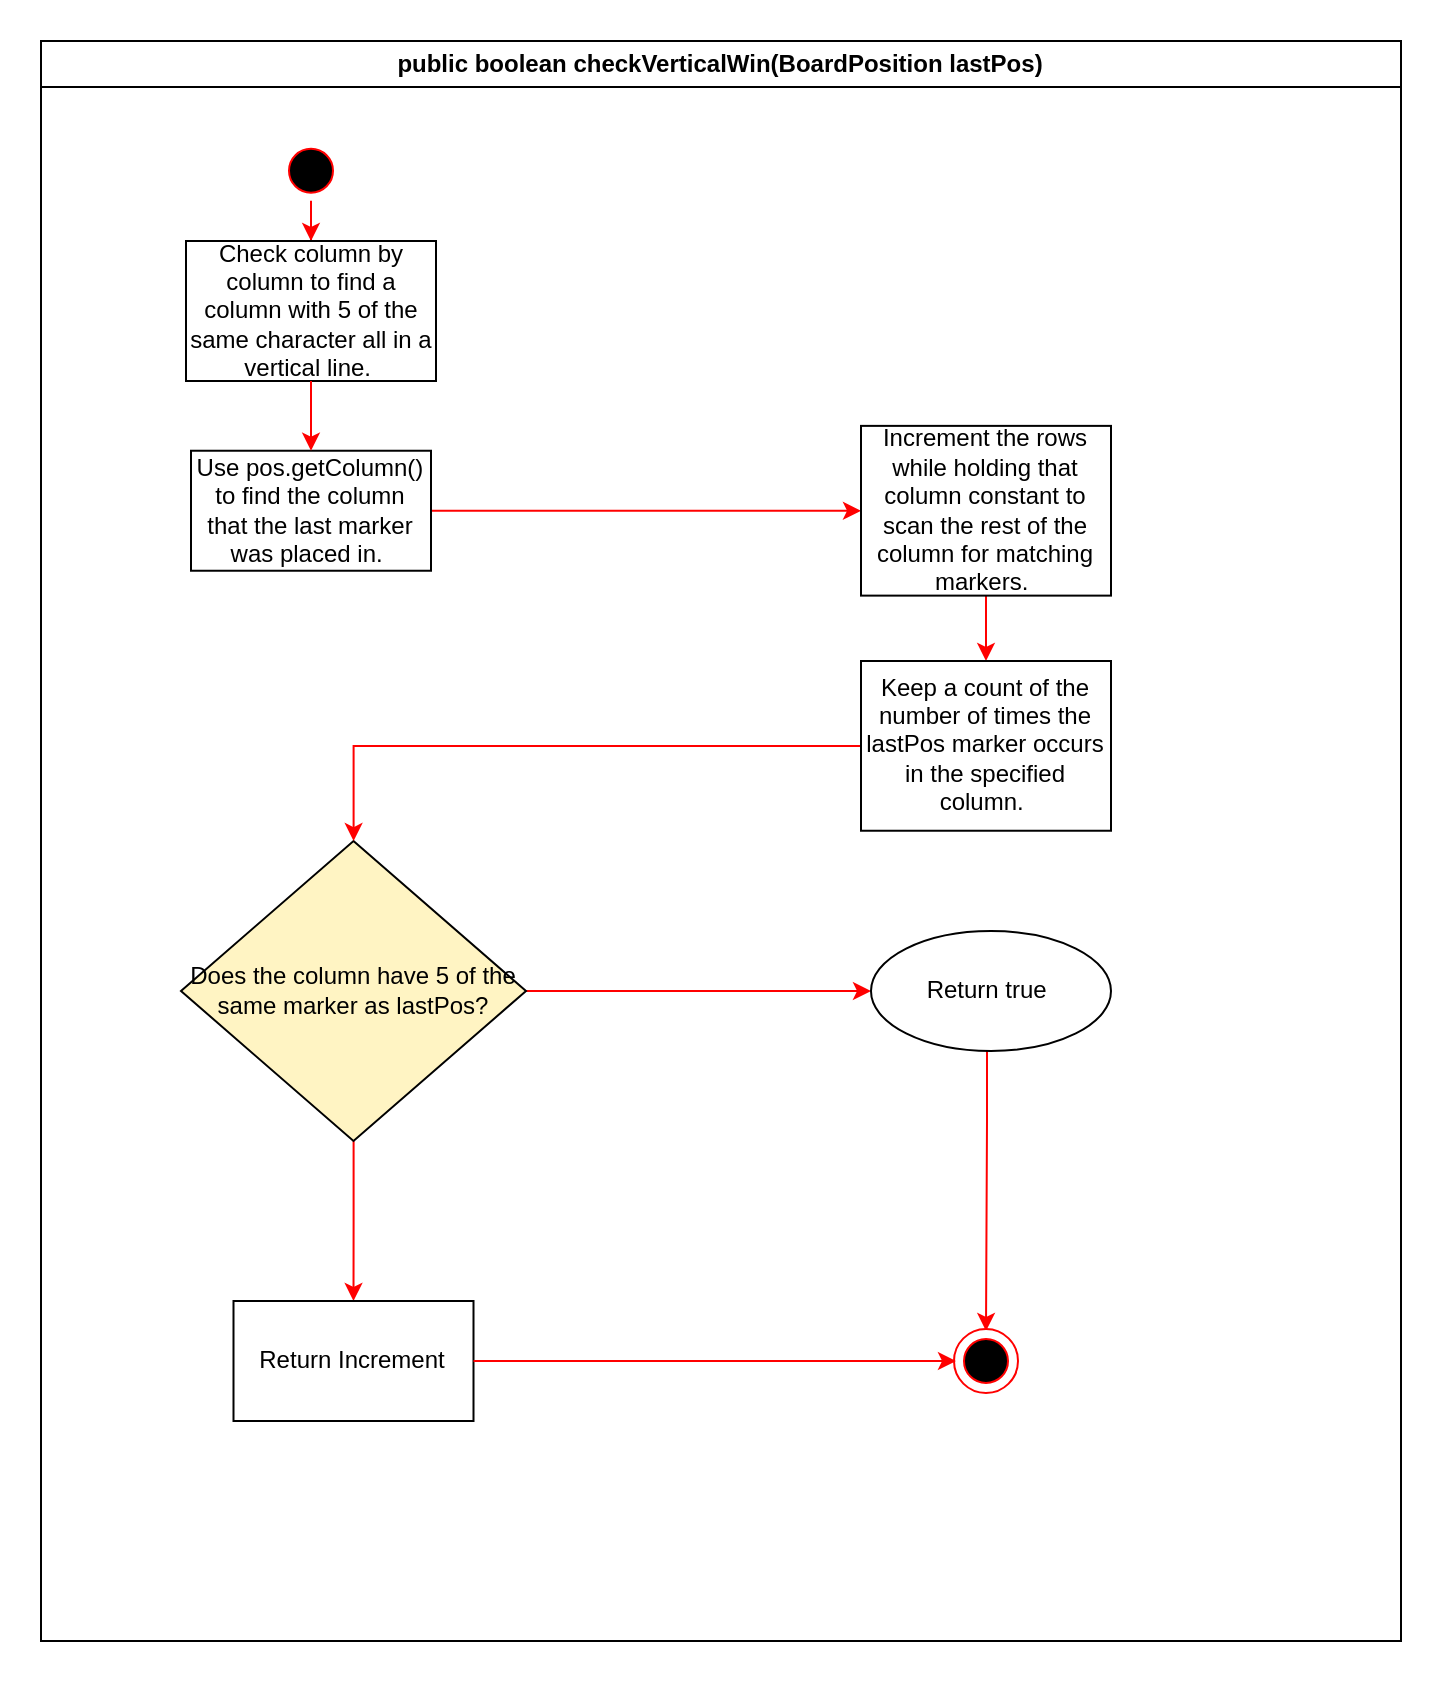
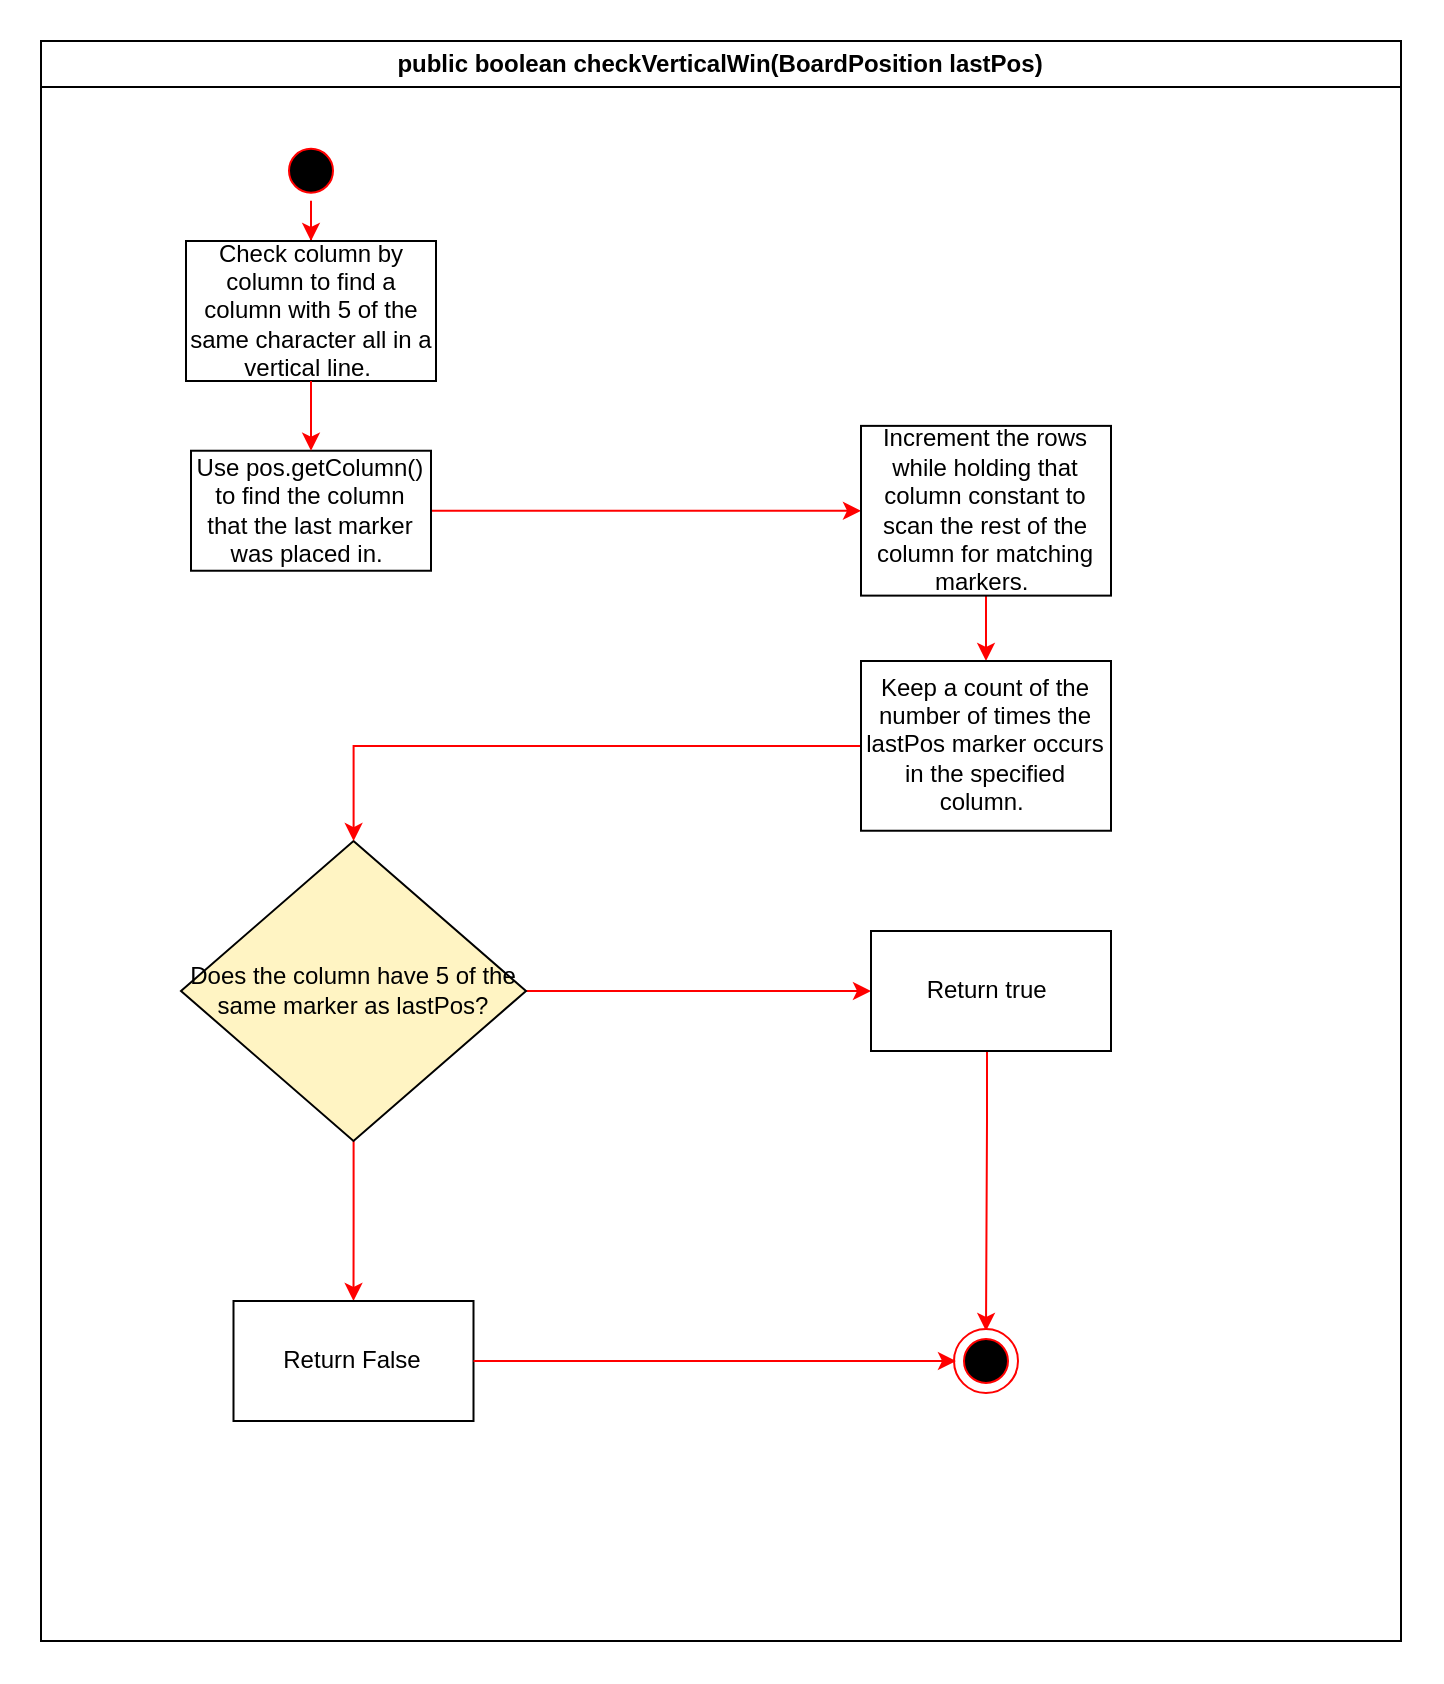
(991, 991) -> (991, 991)
(353, 1361) -> (353, 1361)
